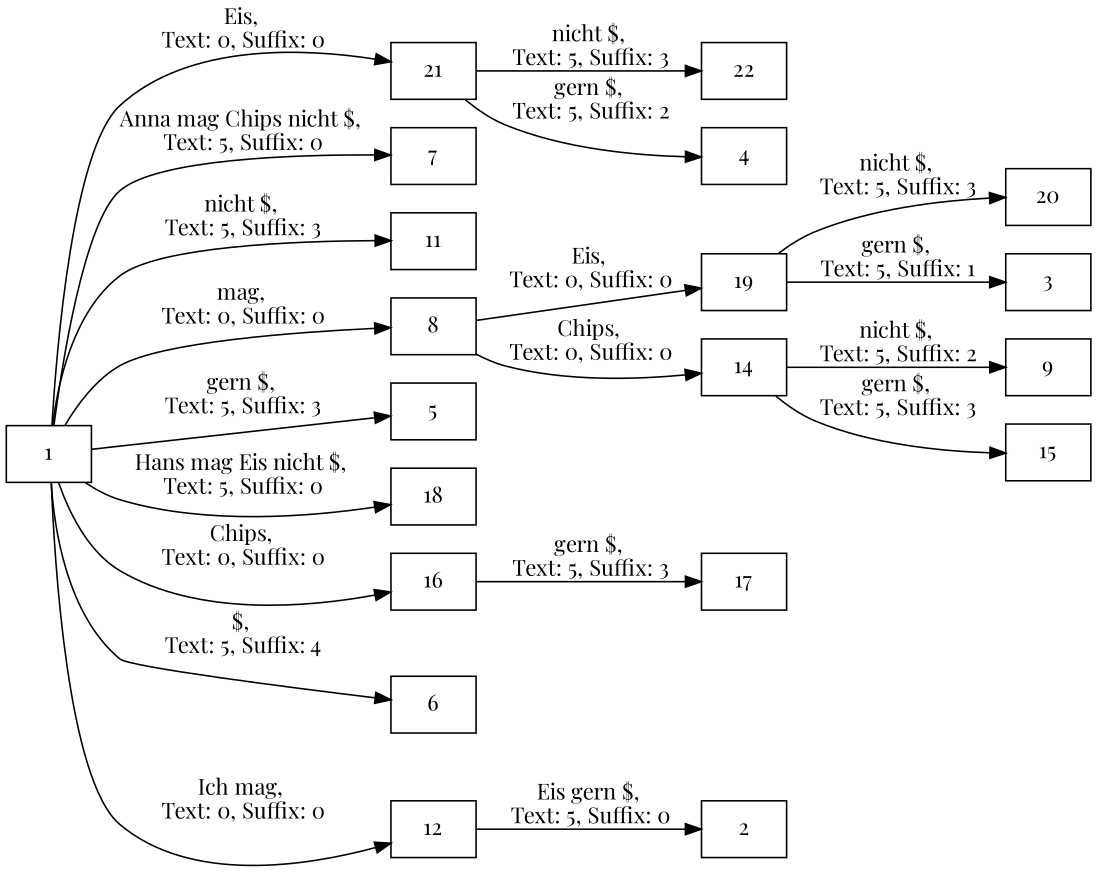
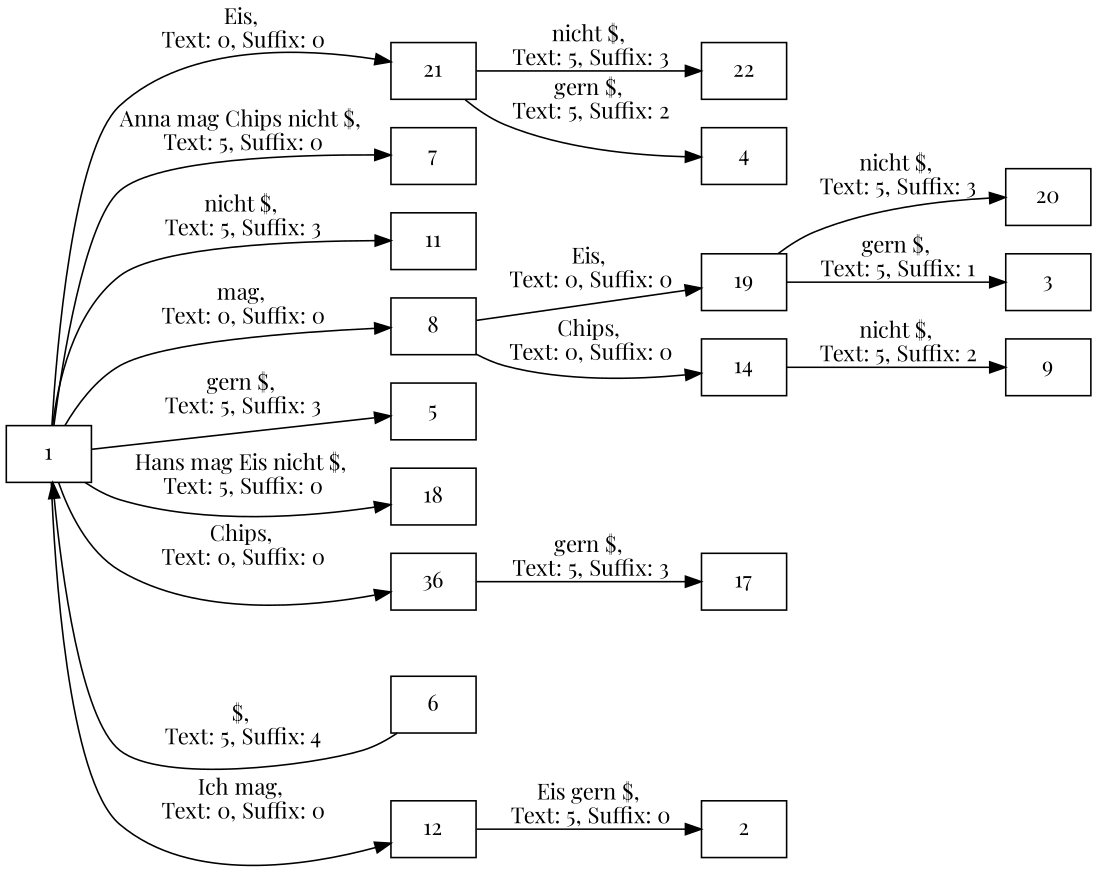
(1048, 452) -> none
(434, 582) -> (434, 582)
(151, 667) -> (130, 755)
